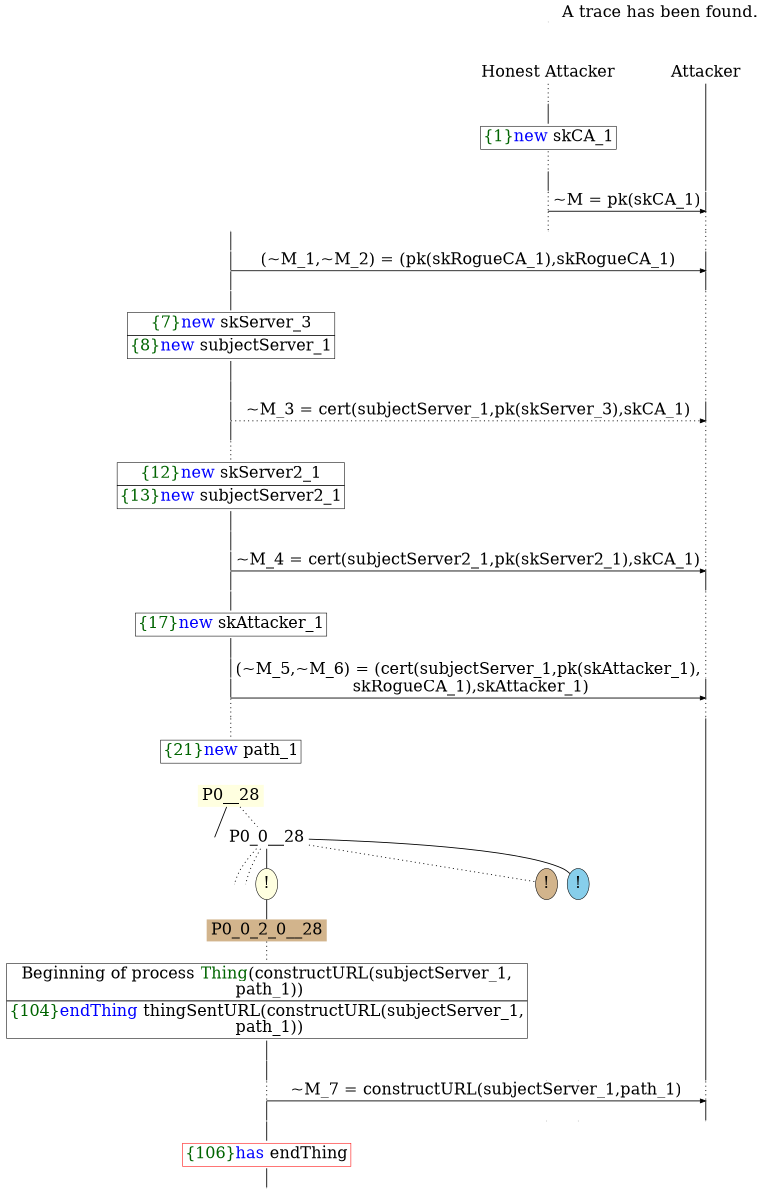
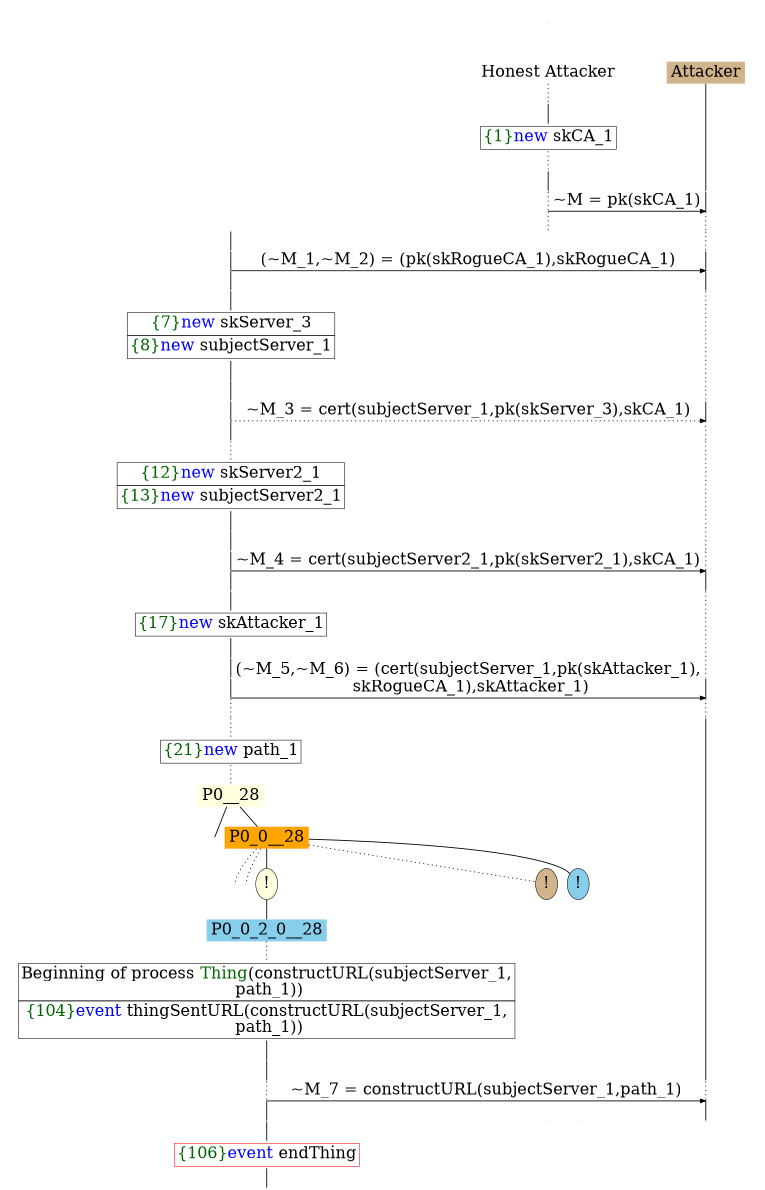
(660, 22) -> none
(706, 73) -> (706, 73)
none -> (231, 775)
(249, 817) -> (249, 817)
(267, 838) -> (267, 838)
(267, 930) -> (267, 930)
(99, 1011) -> (99, 1011)
(250, 1153) -> (250, 1153)
